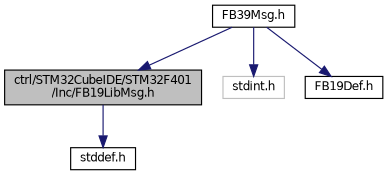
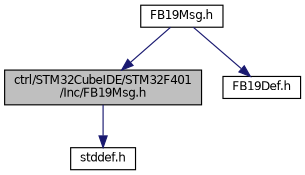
(254, 16) -> (182, 16)
(103, 87) -> (103, 87)
(254, 87) -> none
